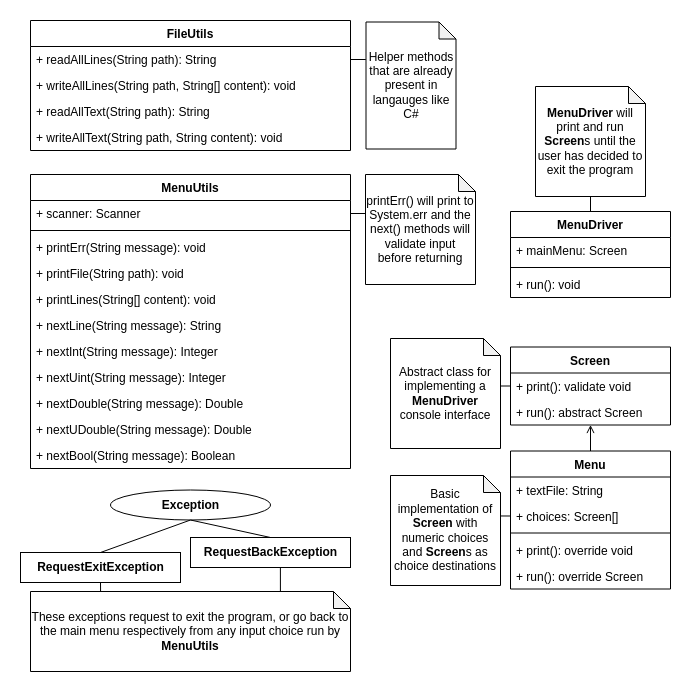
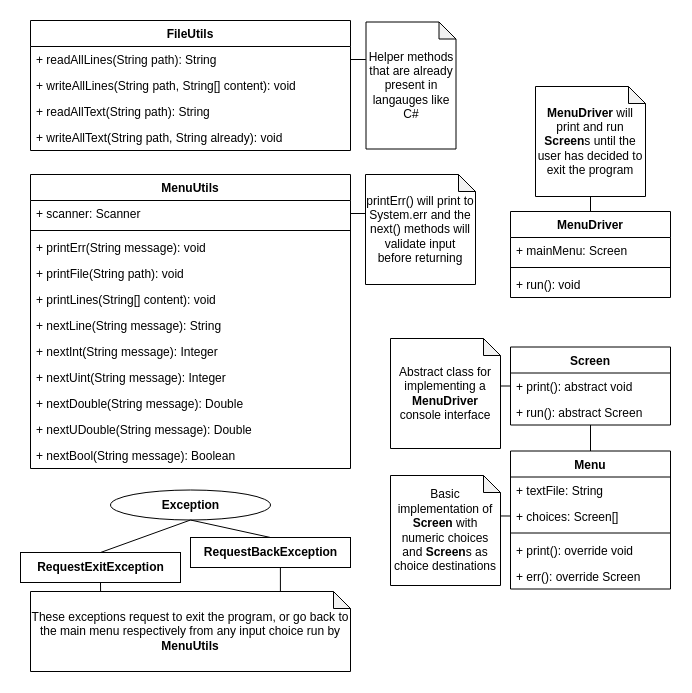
(180, 138) -> (179, 138)
(584, 387) -> (587, 387)
(591, 430) -> (591, 429)
(589, 577) -> (589, 577)
